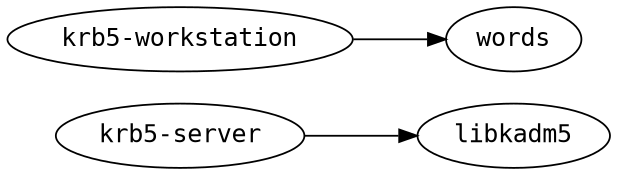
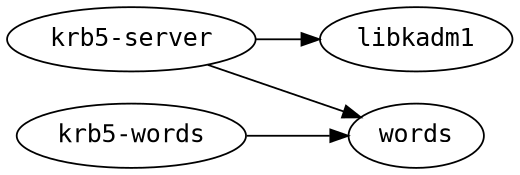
(180, 39) -> (131, 136)
none -> (276, 88)
(514, 136) -> (416, 39)
